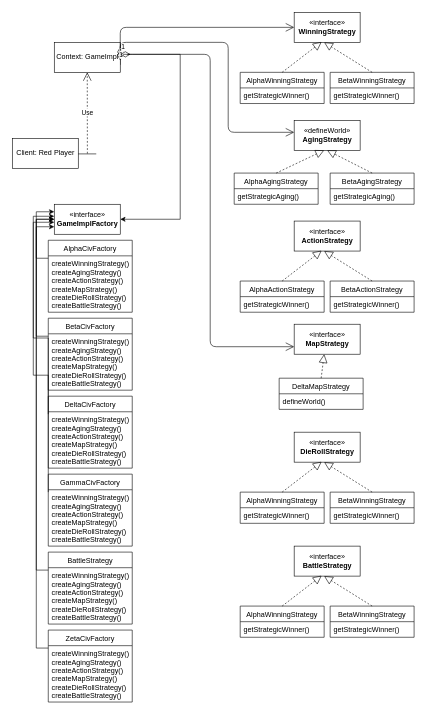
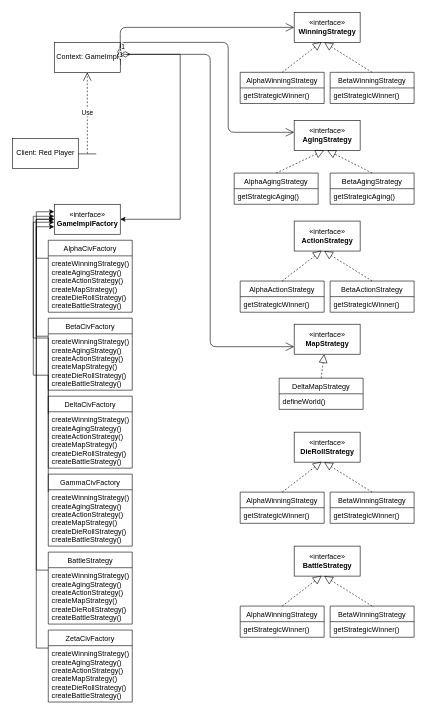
(328, 135) -> (328, 135)
